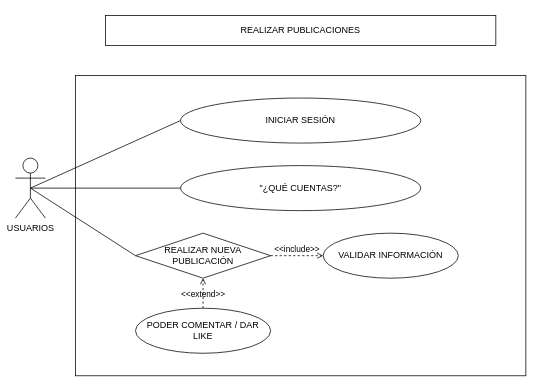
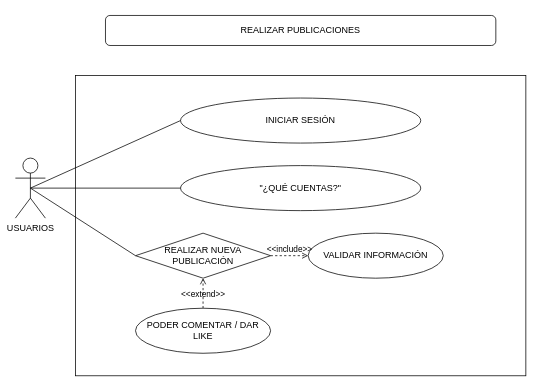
(300, 30) -> (300, 30)
(390, 255) -> (375, 255)
